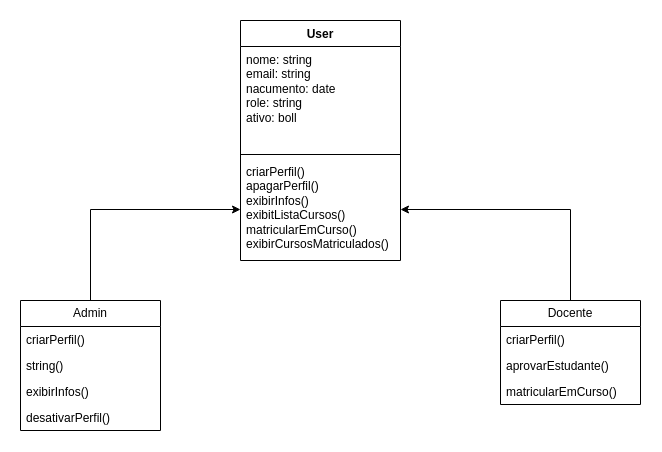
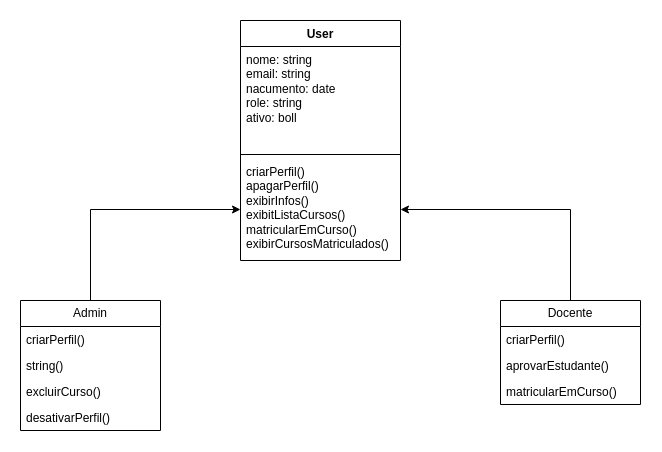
(67, 393) -> (70, 393)
